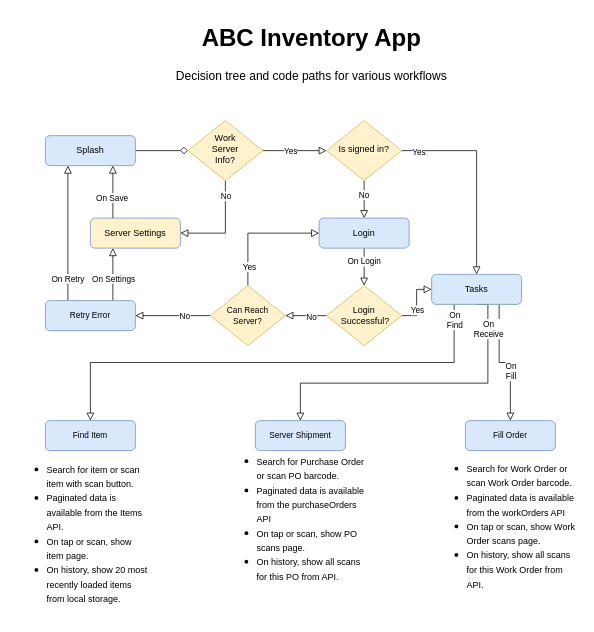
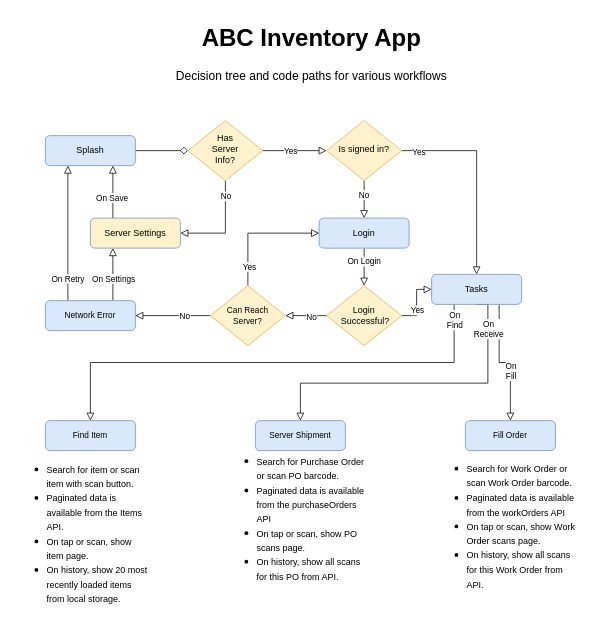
(225, 149) -> (225, 149)
(90, 315) -> (90, 315)
